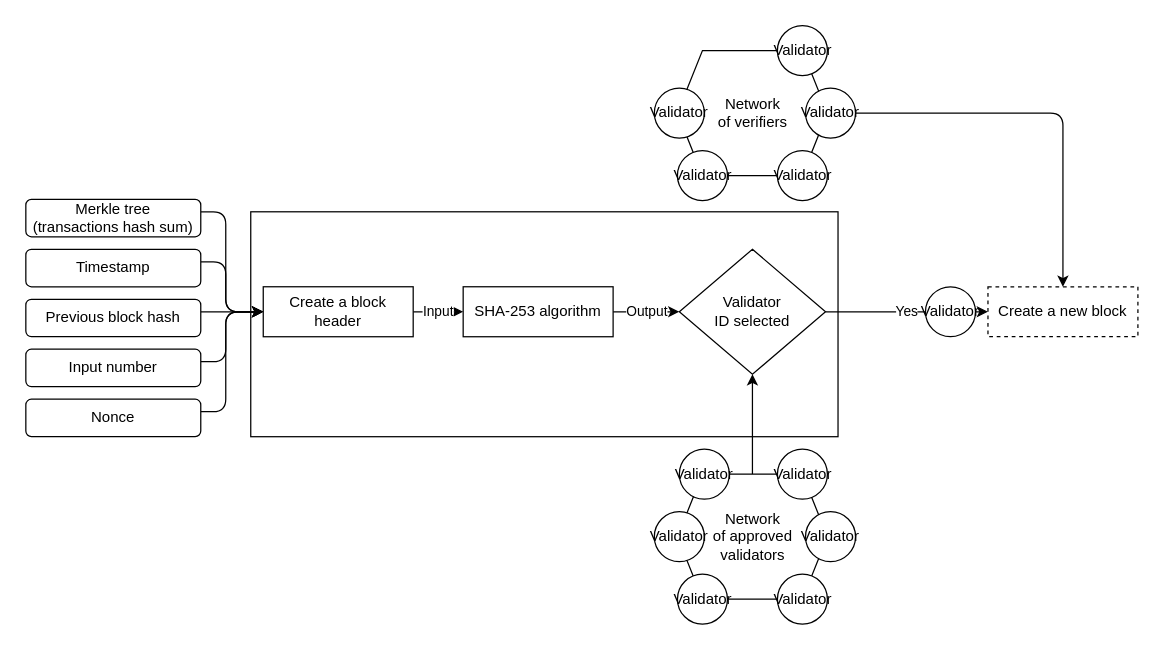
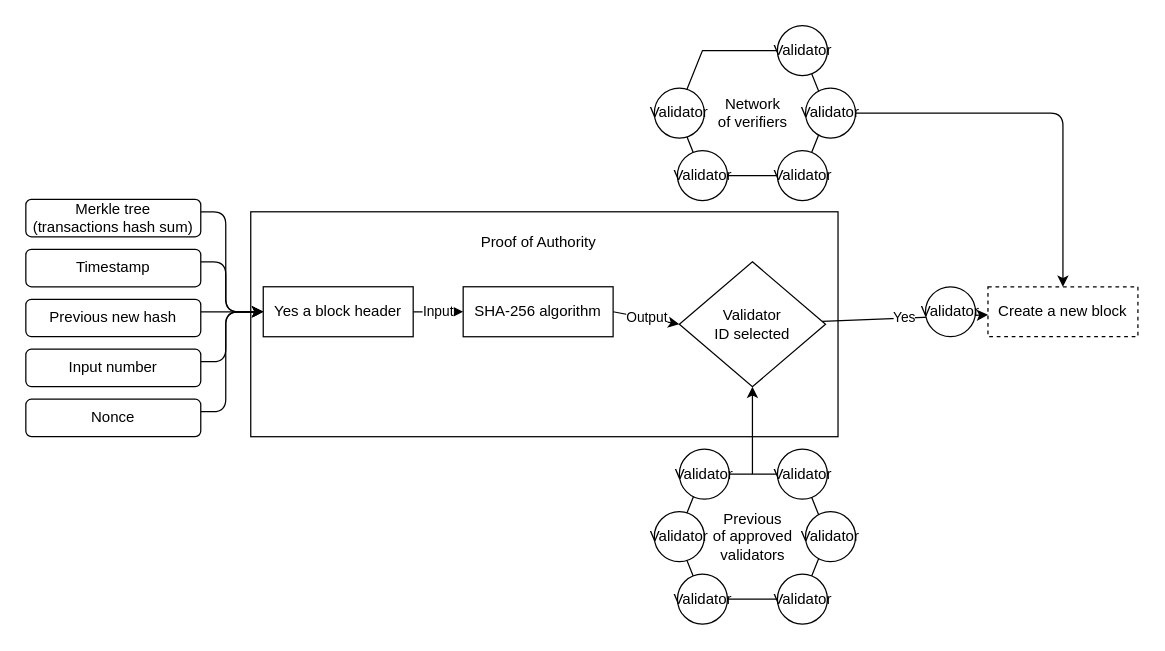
none -> (538, 243)
(338, 312) -> (338, 312)
(538, 312) -> (538, 312)
(753, 312) -> (753, 324)
(113, 318) -> (113, 318)
(753, 537) -> (753, 537)
